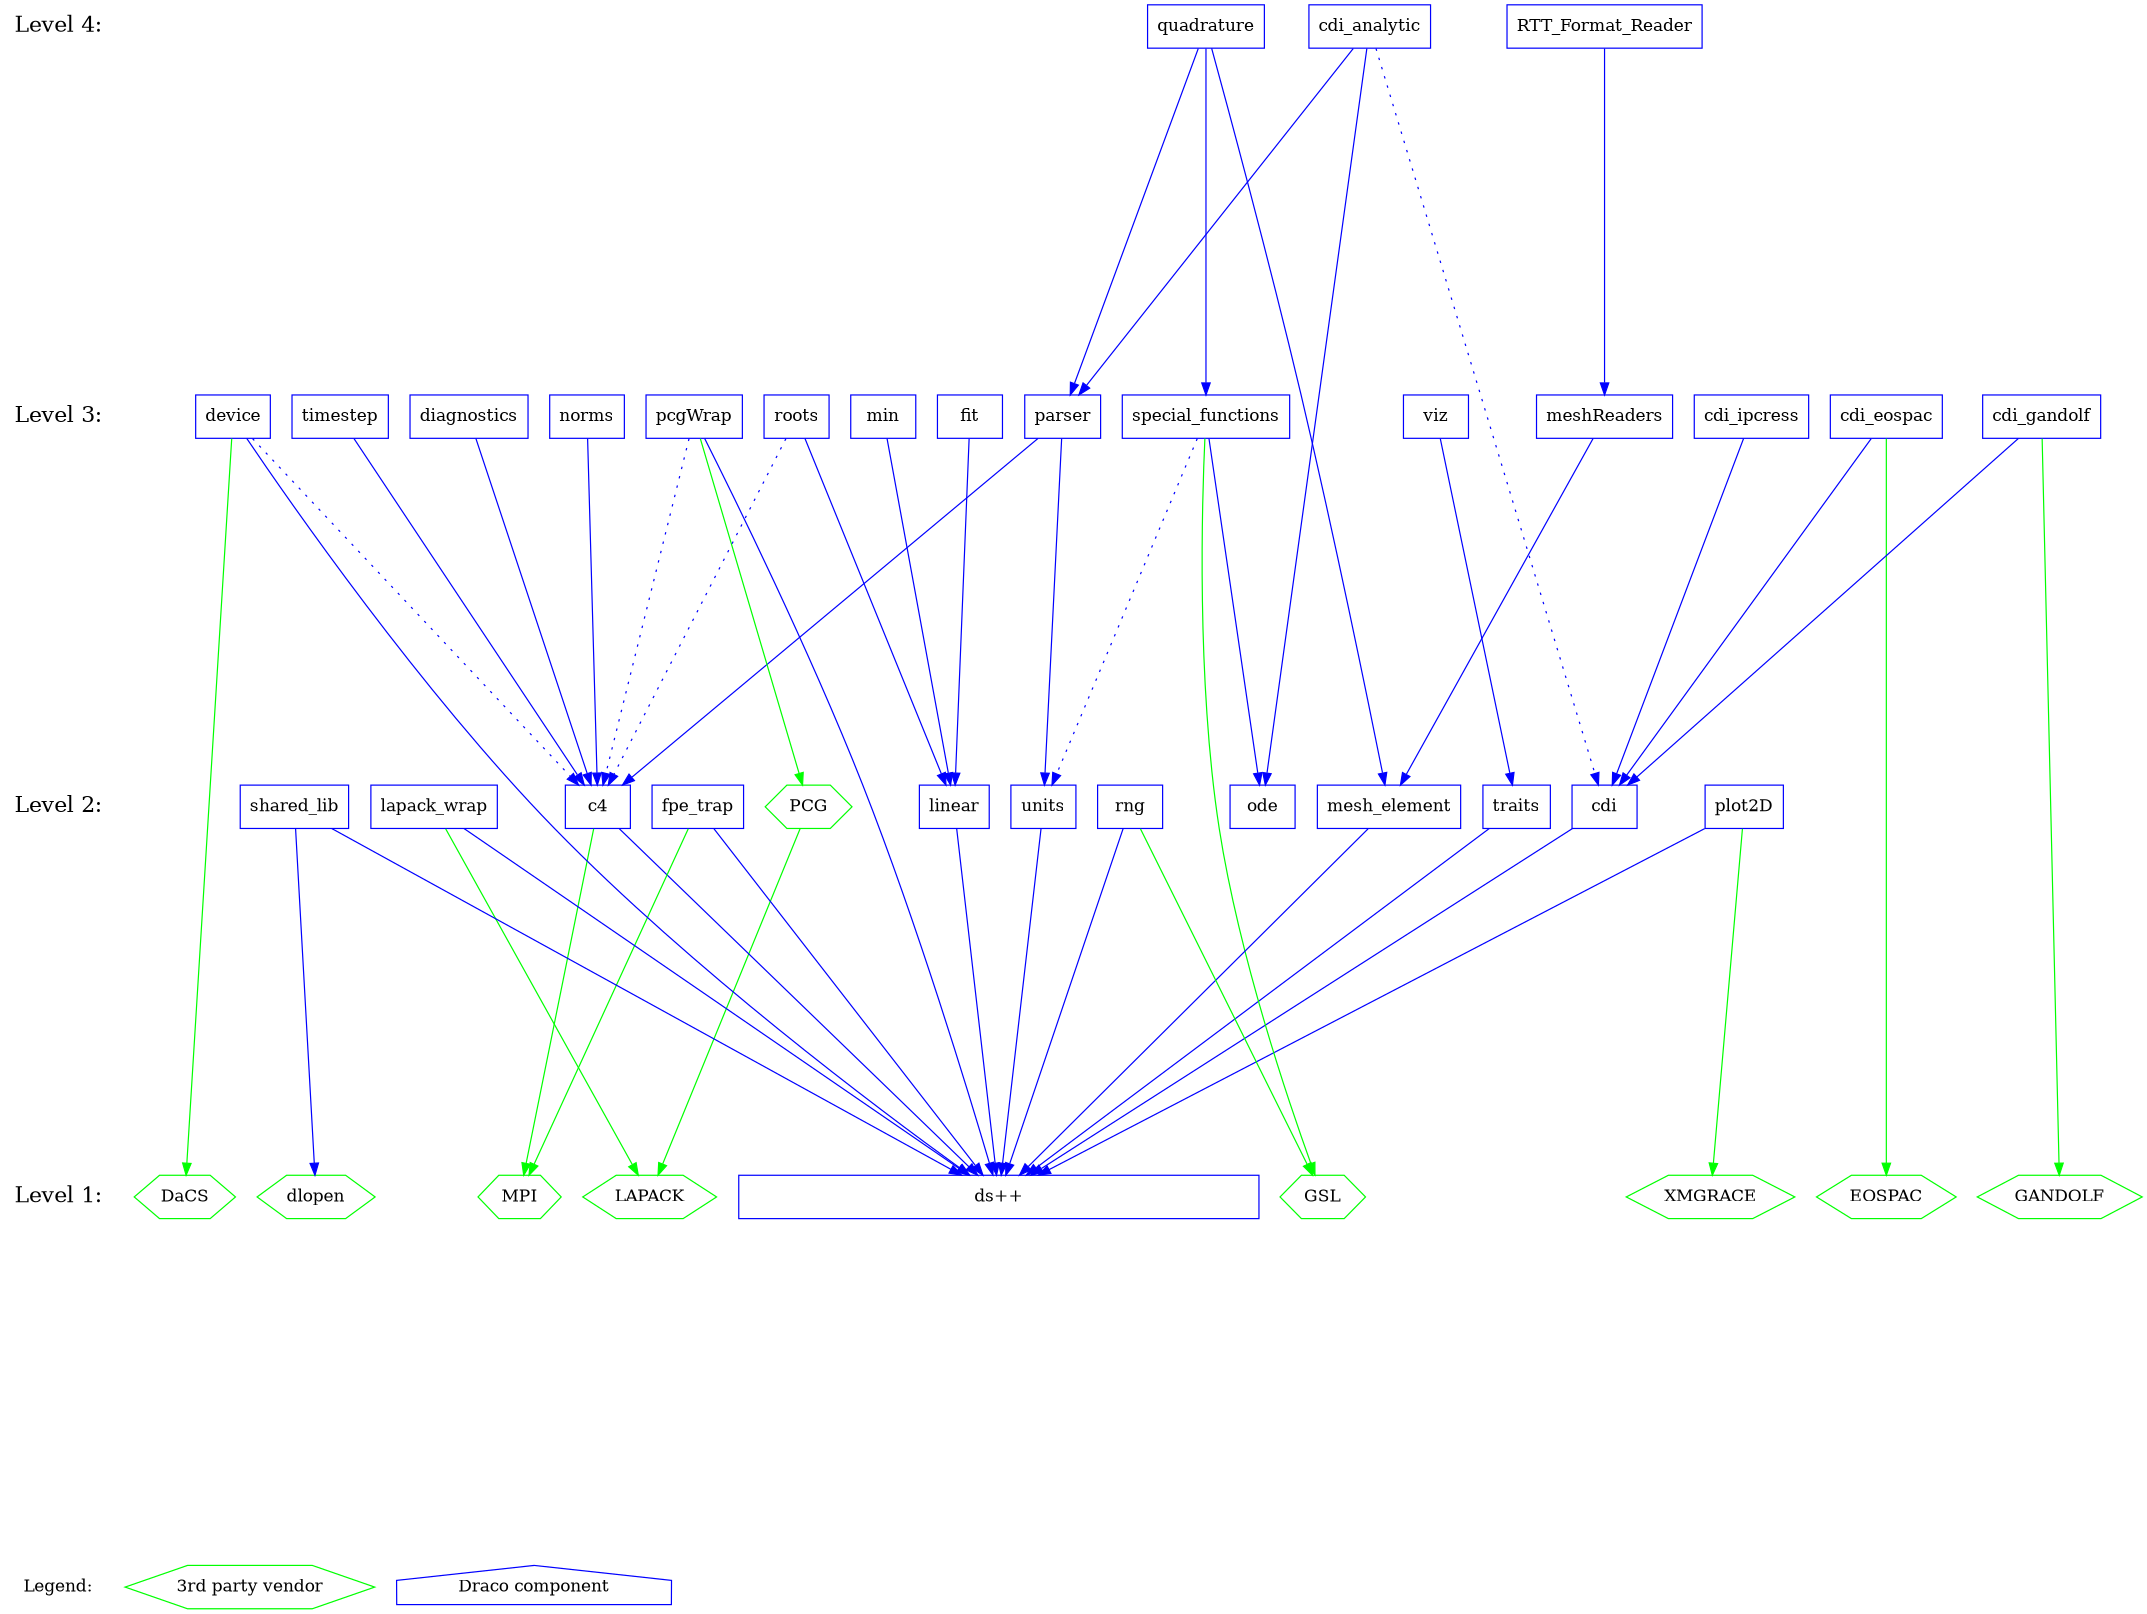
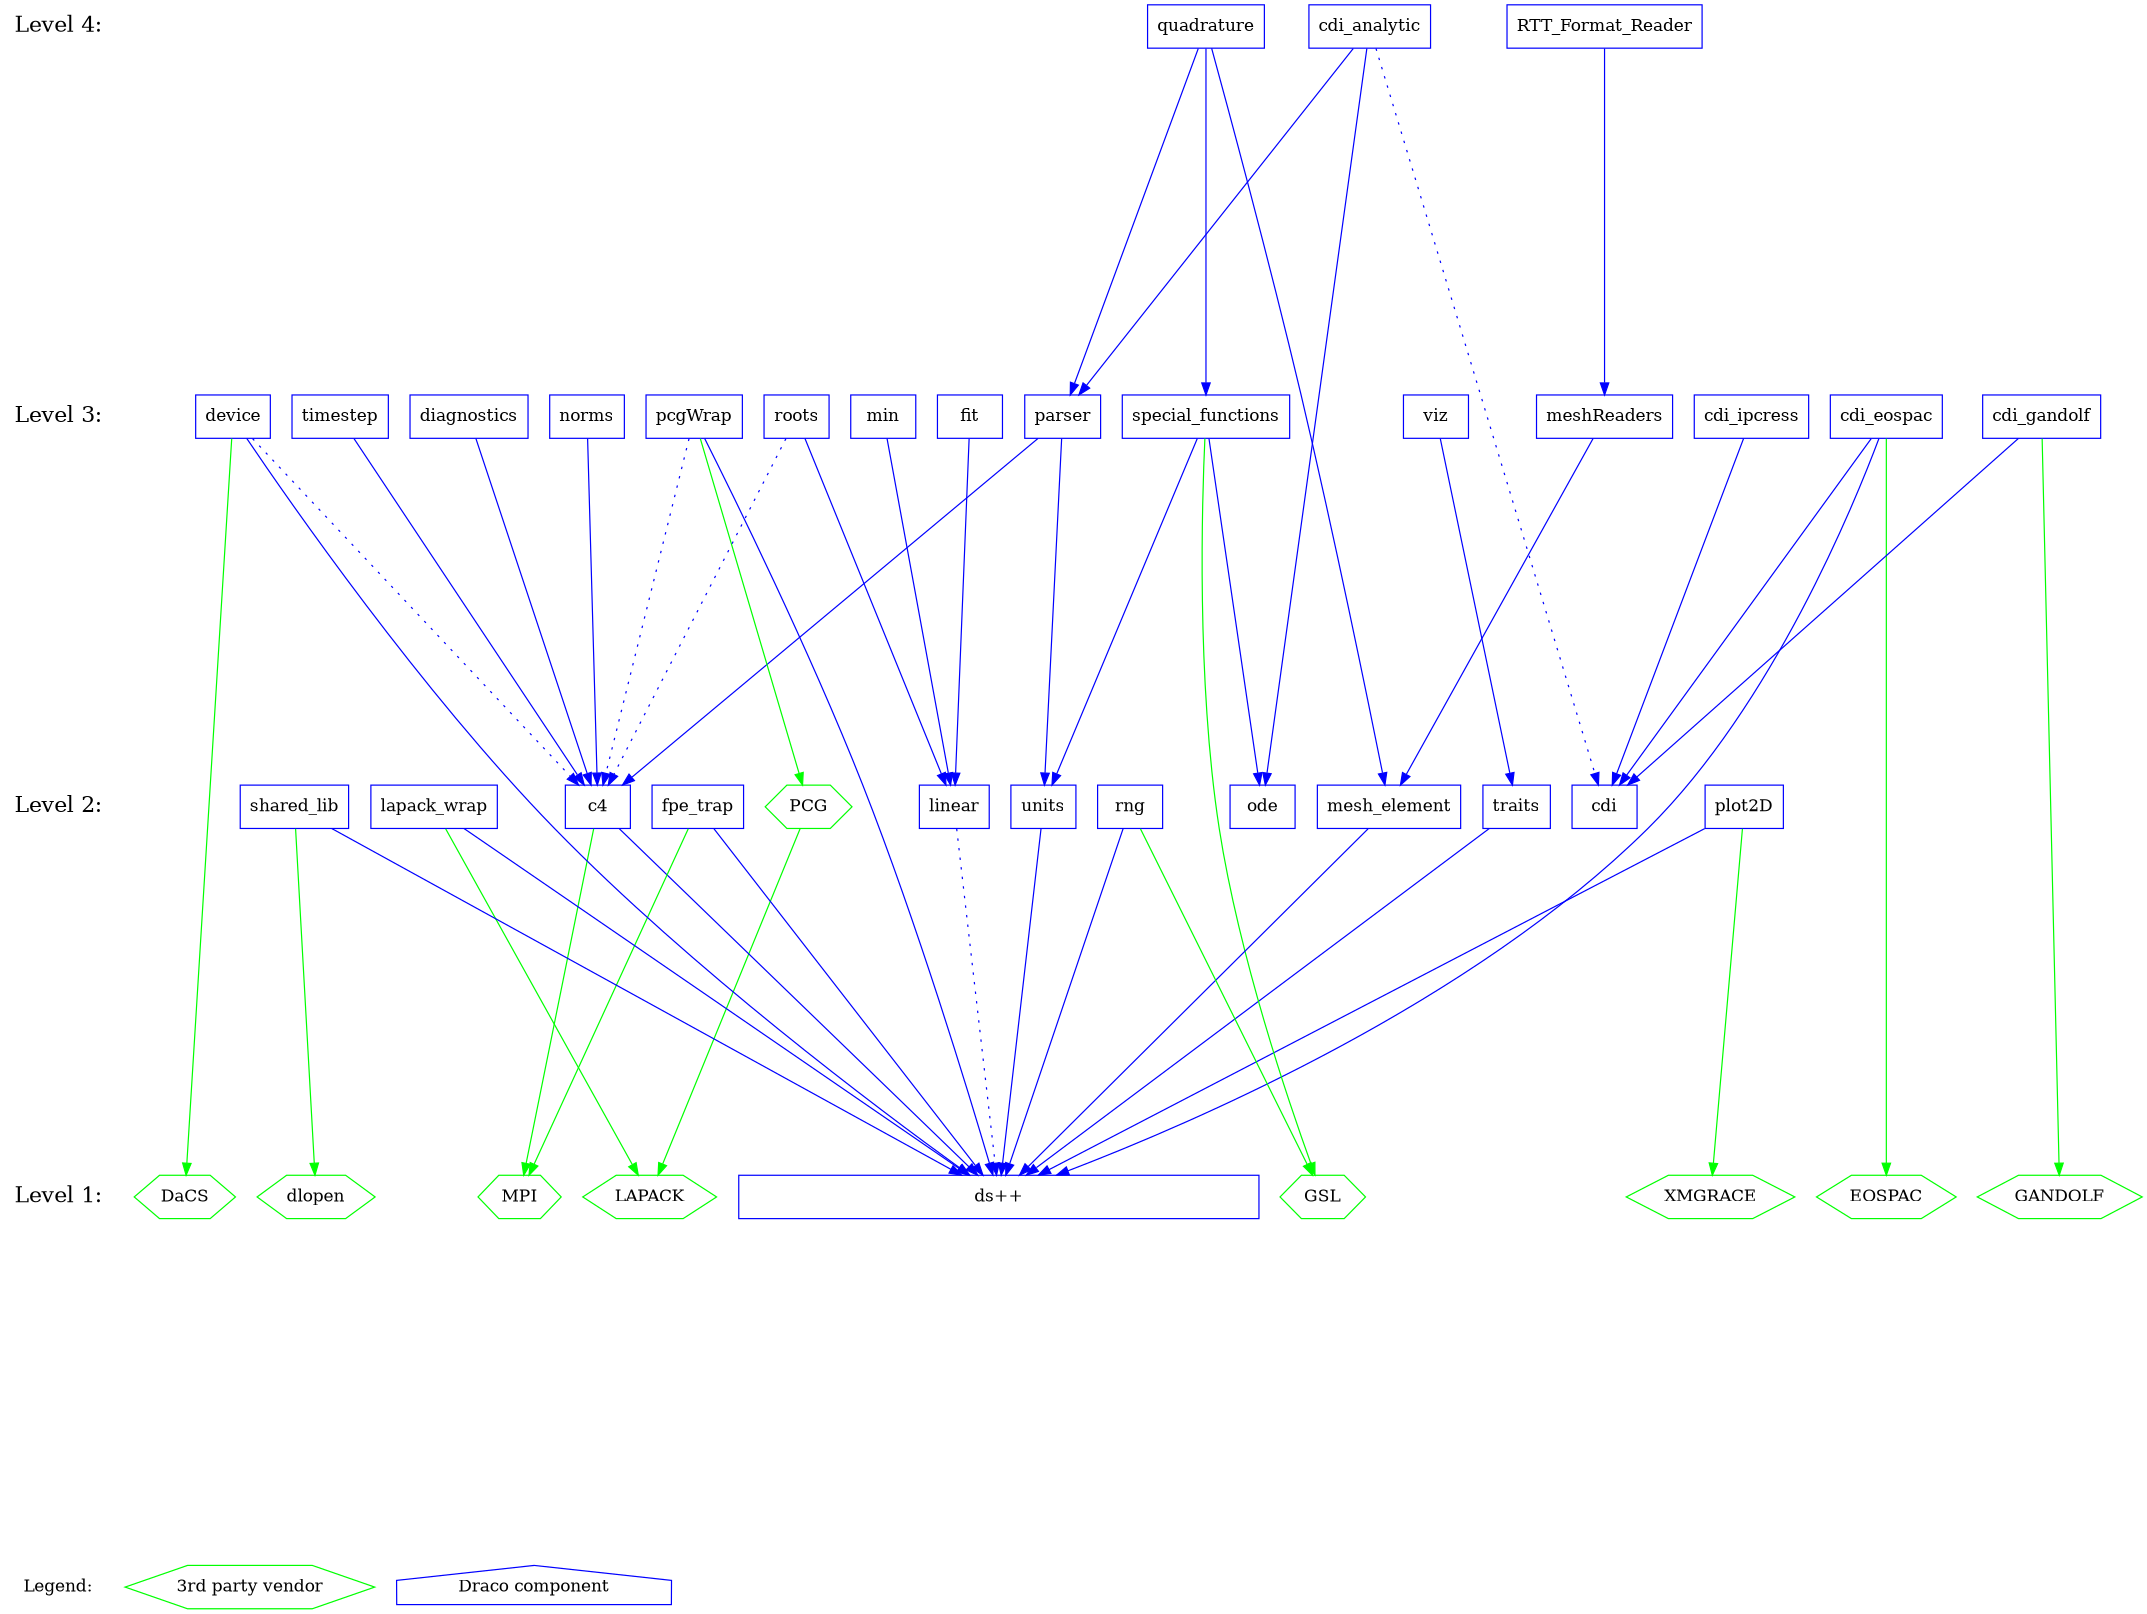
(1127, 606) -> (1127, 606)
(305, 996) -> (305, 996)
(976, 996) -> (976, 996)
(1307, 999) -> (1608, 864)
